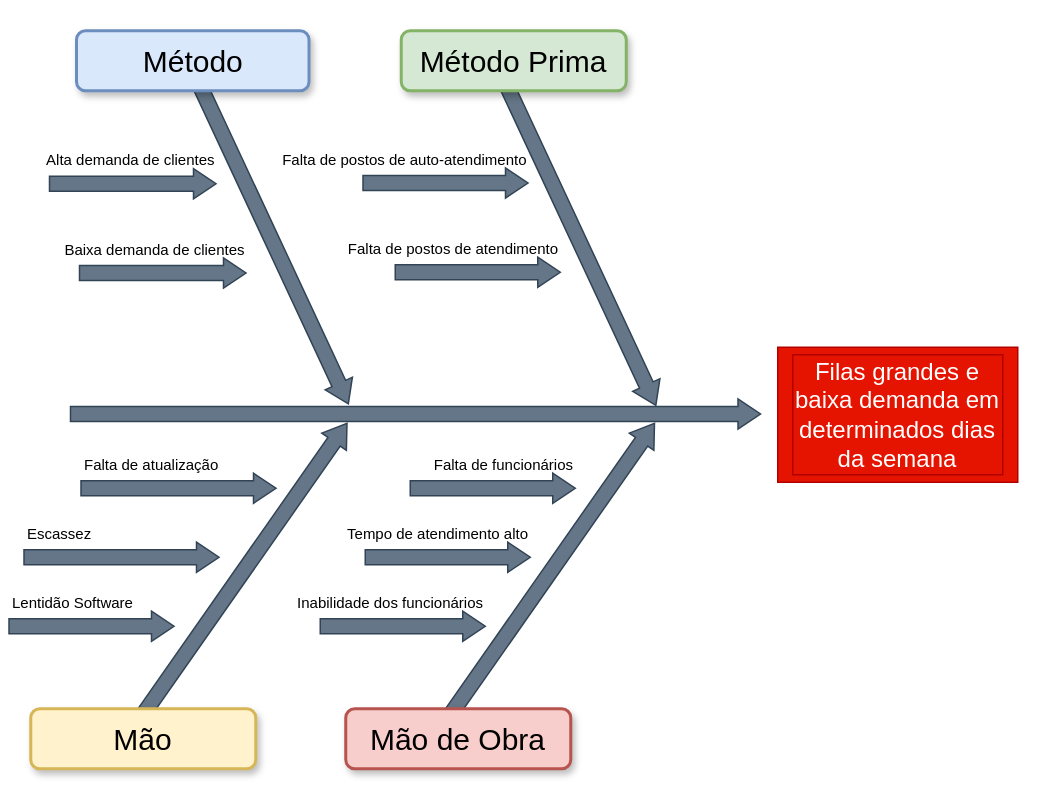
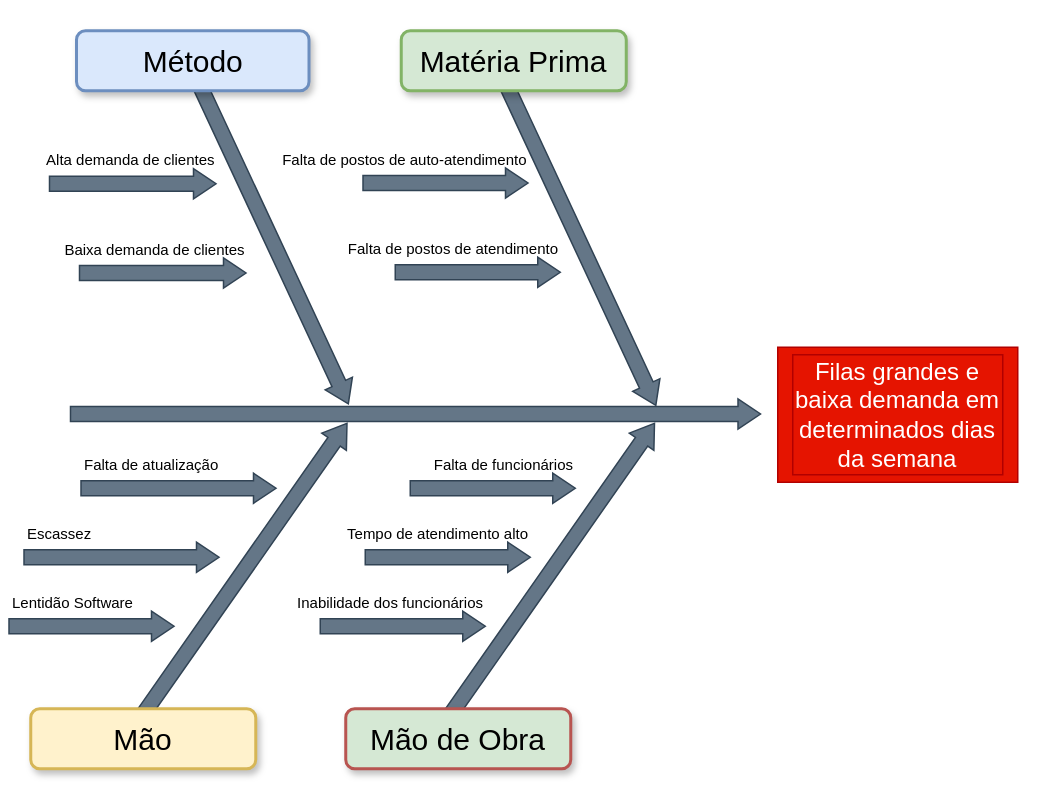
(514, 61) -> (514, 61)
(458, 739) -> (458, 739)
